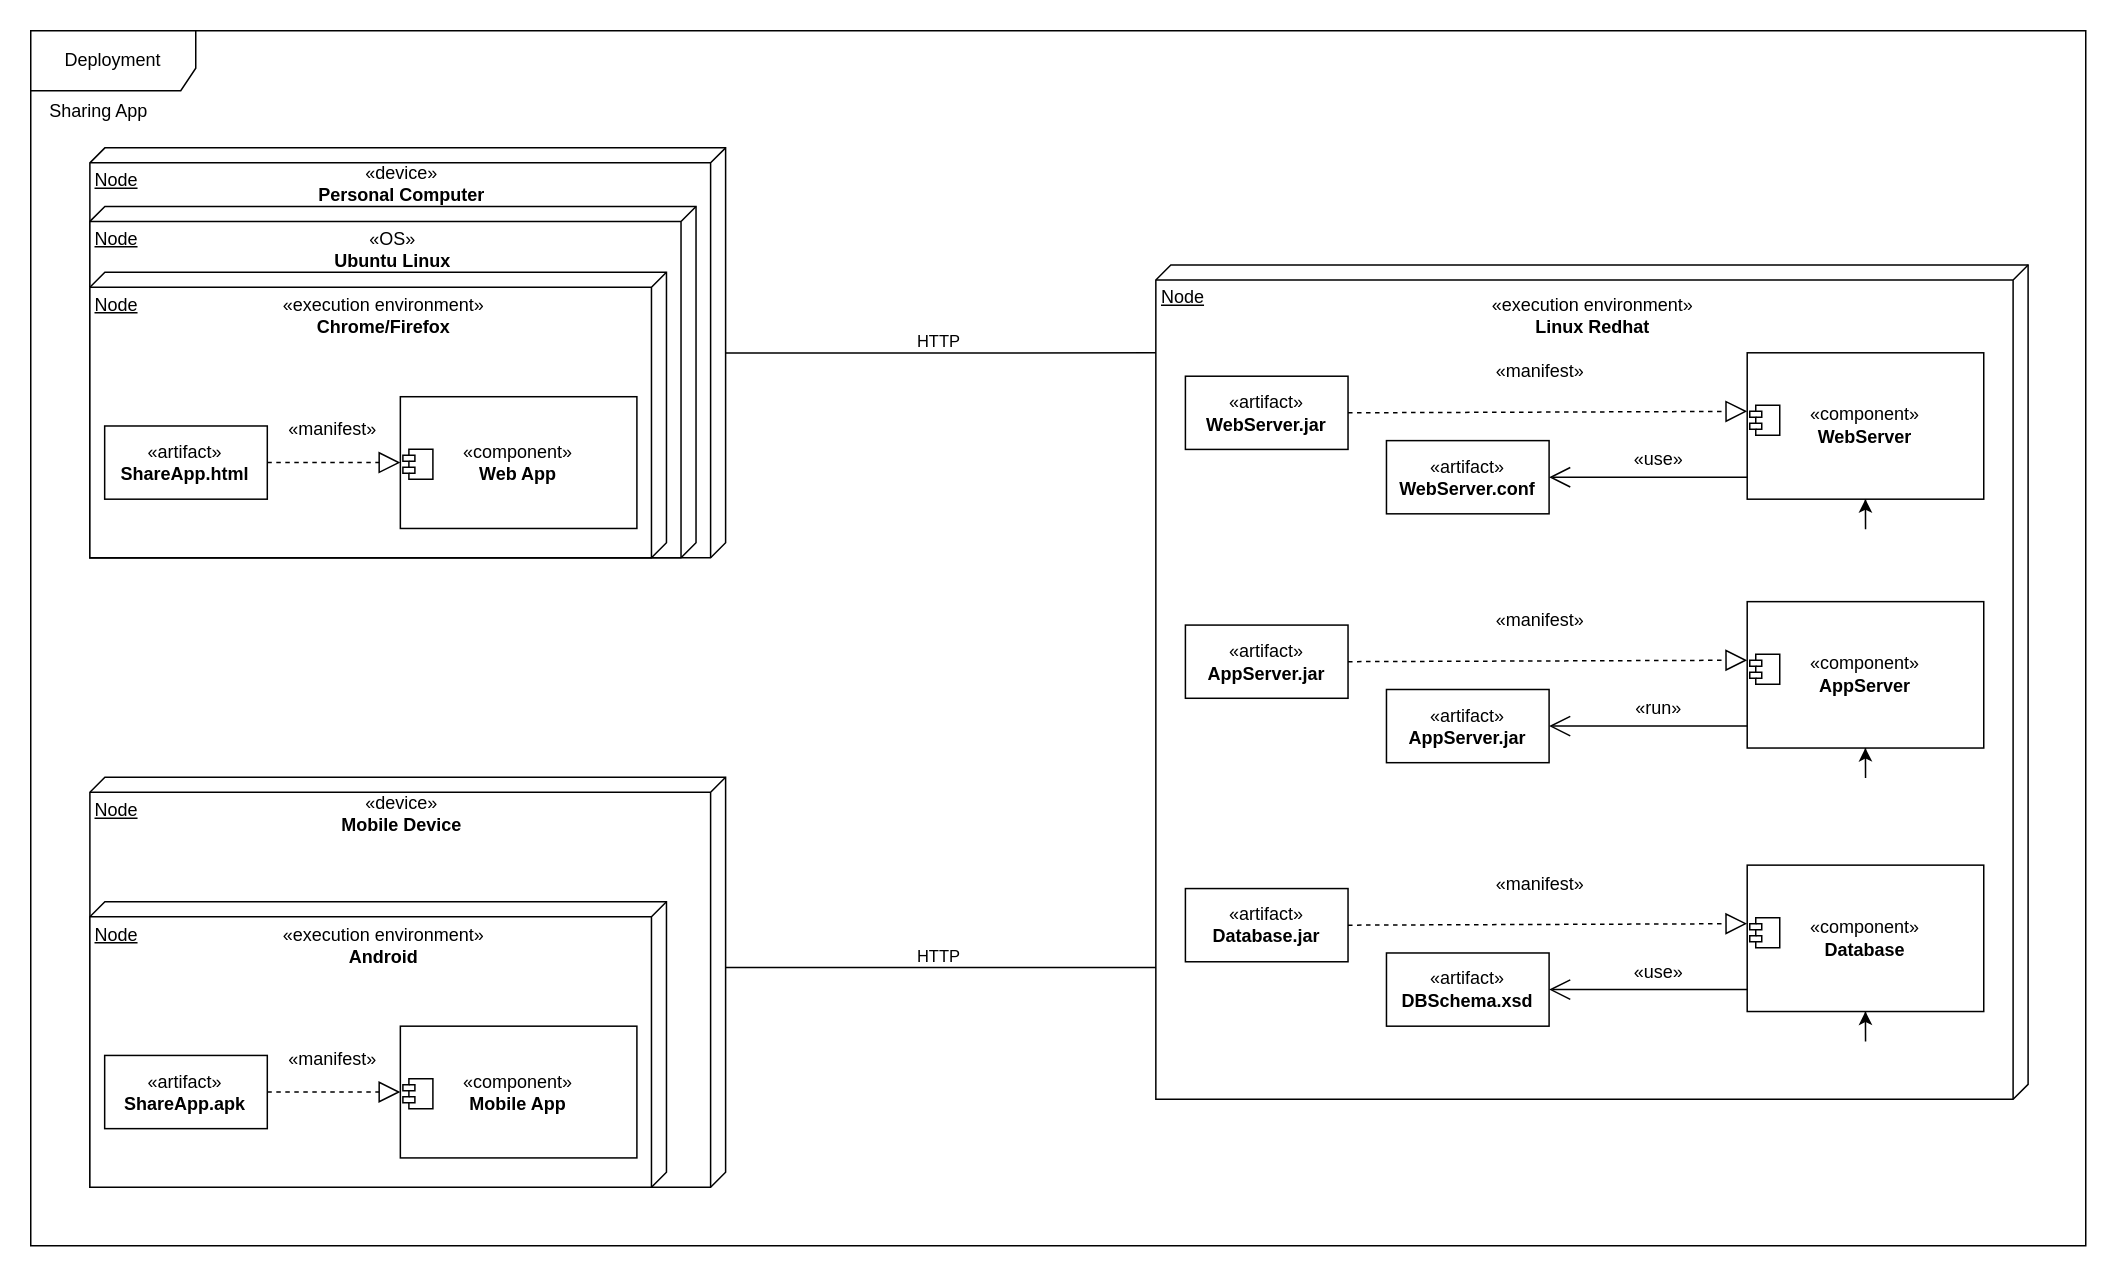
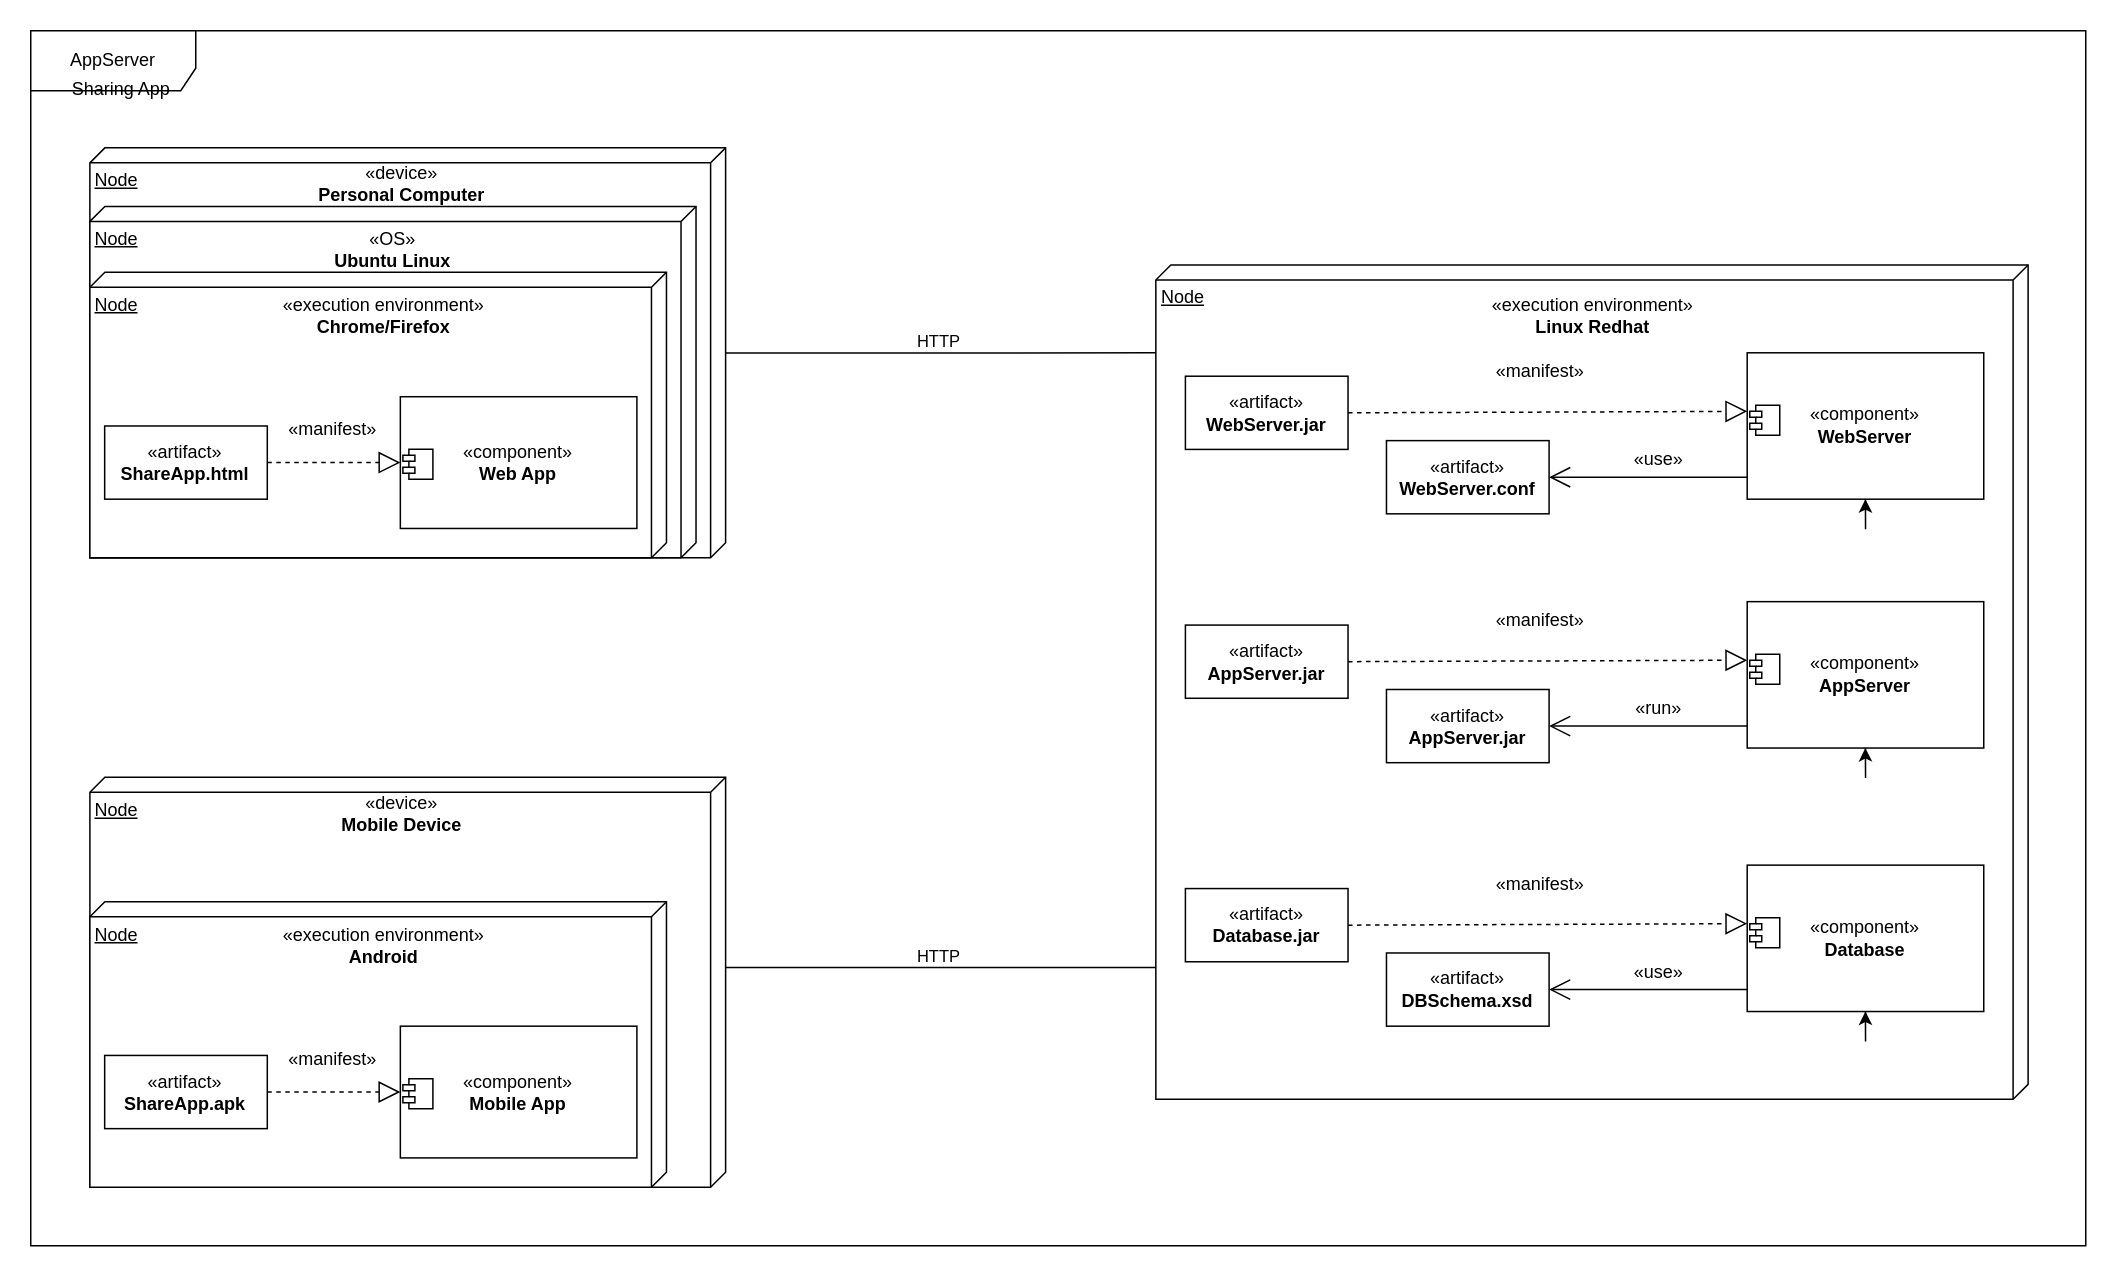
(113, 61) -> (113, 61)
(98, 112) -> (121, 89)
